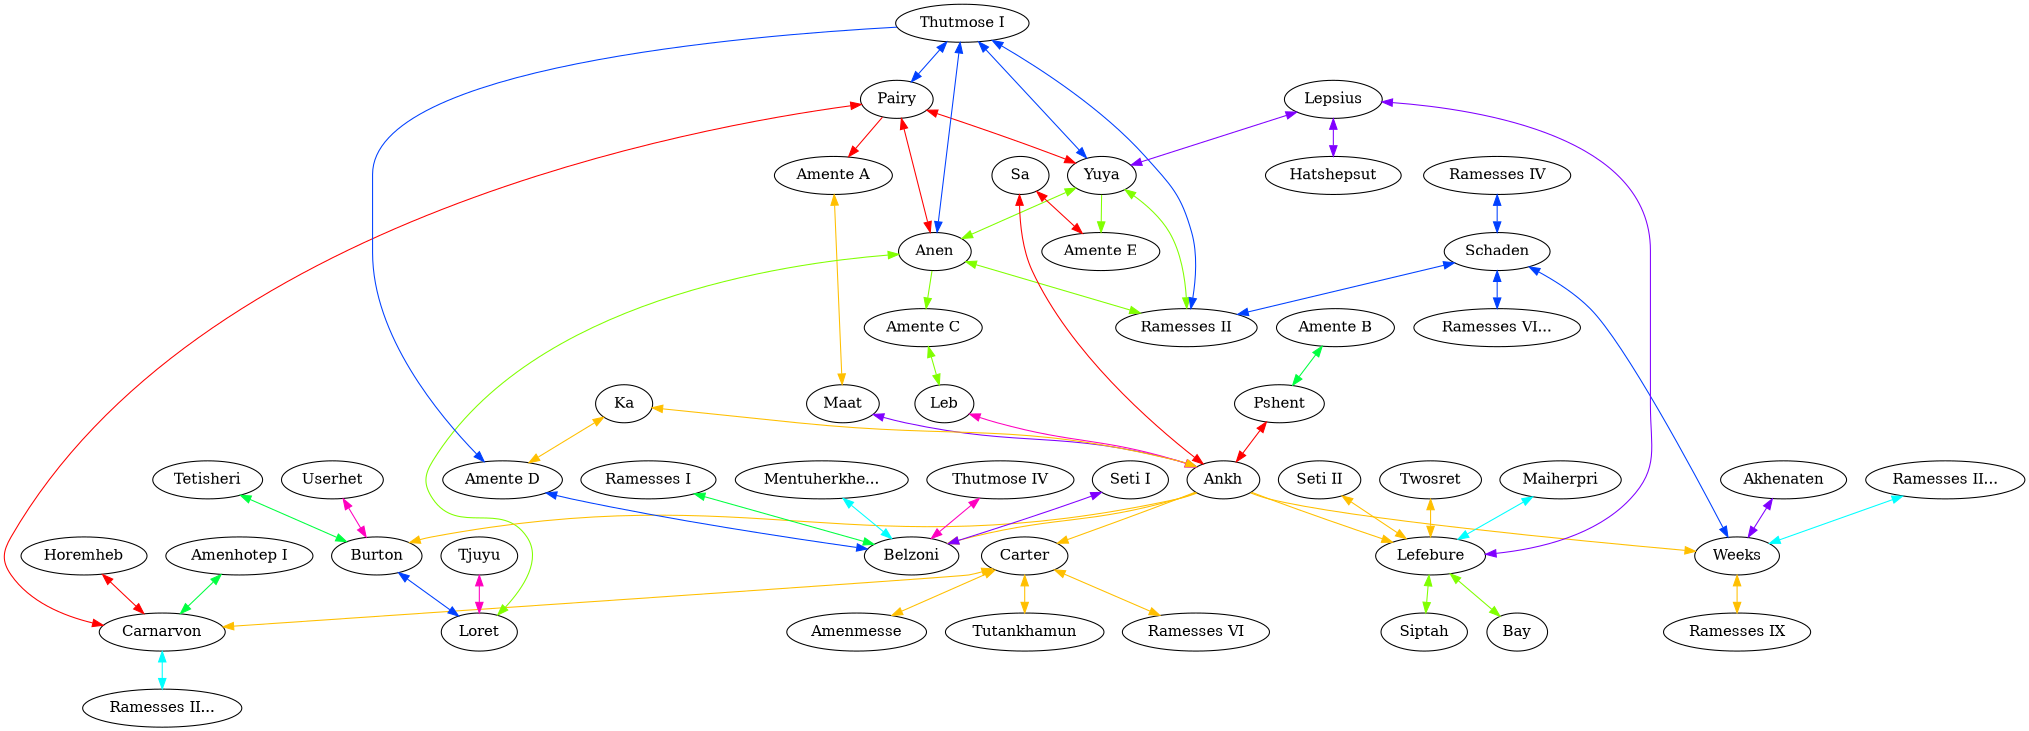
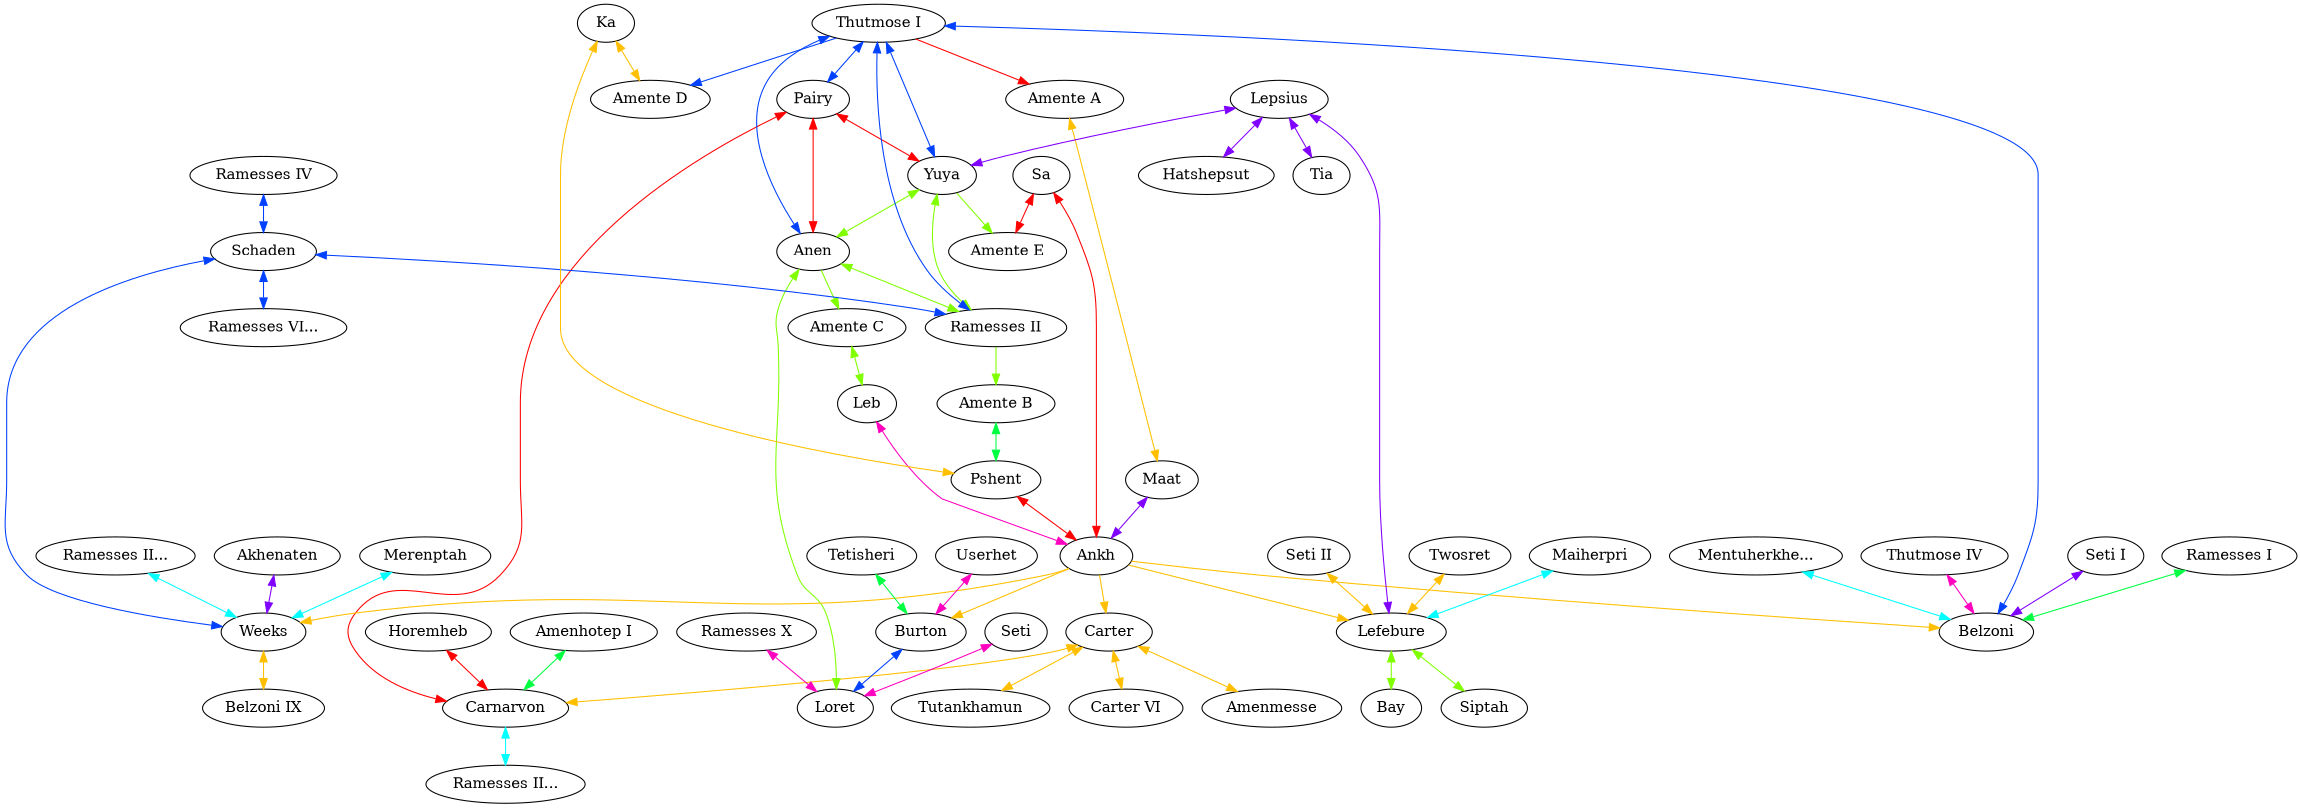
(869, 133) -> (968, 60)
none -> (1321, 175)
none -> (996, 361)
(912, 431) -> (603, 382)
(706, 524) -> (1726, 77)
none -> (425, 556)
(479, 556) -> (1016, 632)
none -> (747, 632)
(1196, 632) -> (1126, 708)
(1737, 632) -> (264, 708)
